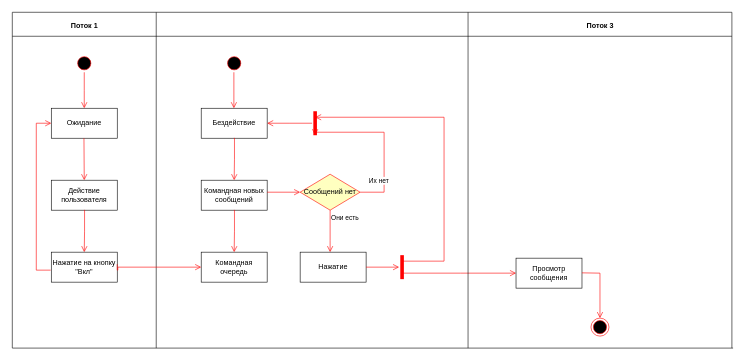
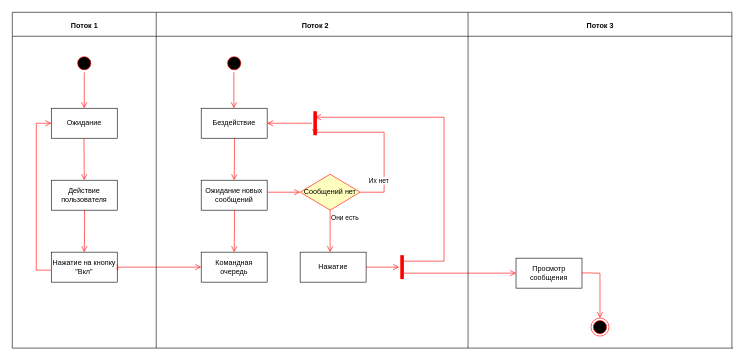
none -> (315, 26)
(234, 195) -> (234, 195)
